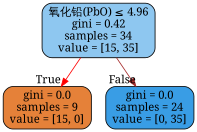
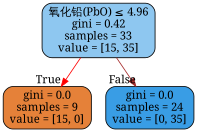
(99, 36) -> (99, 36)
